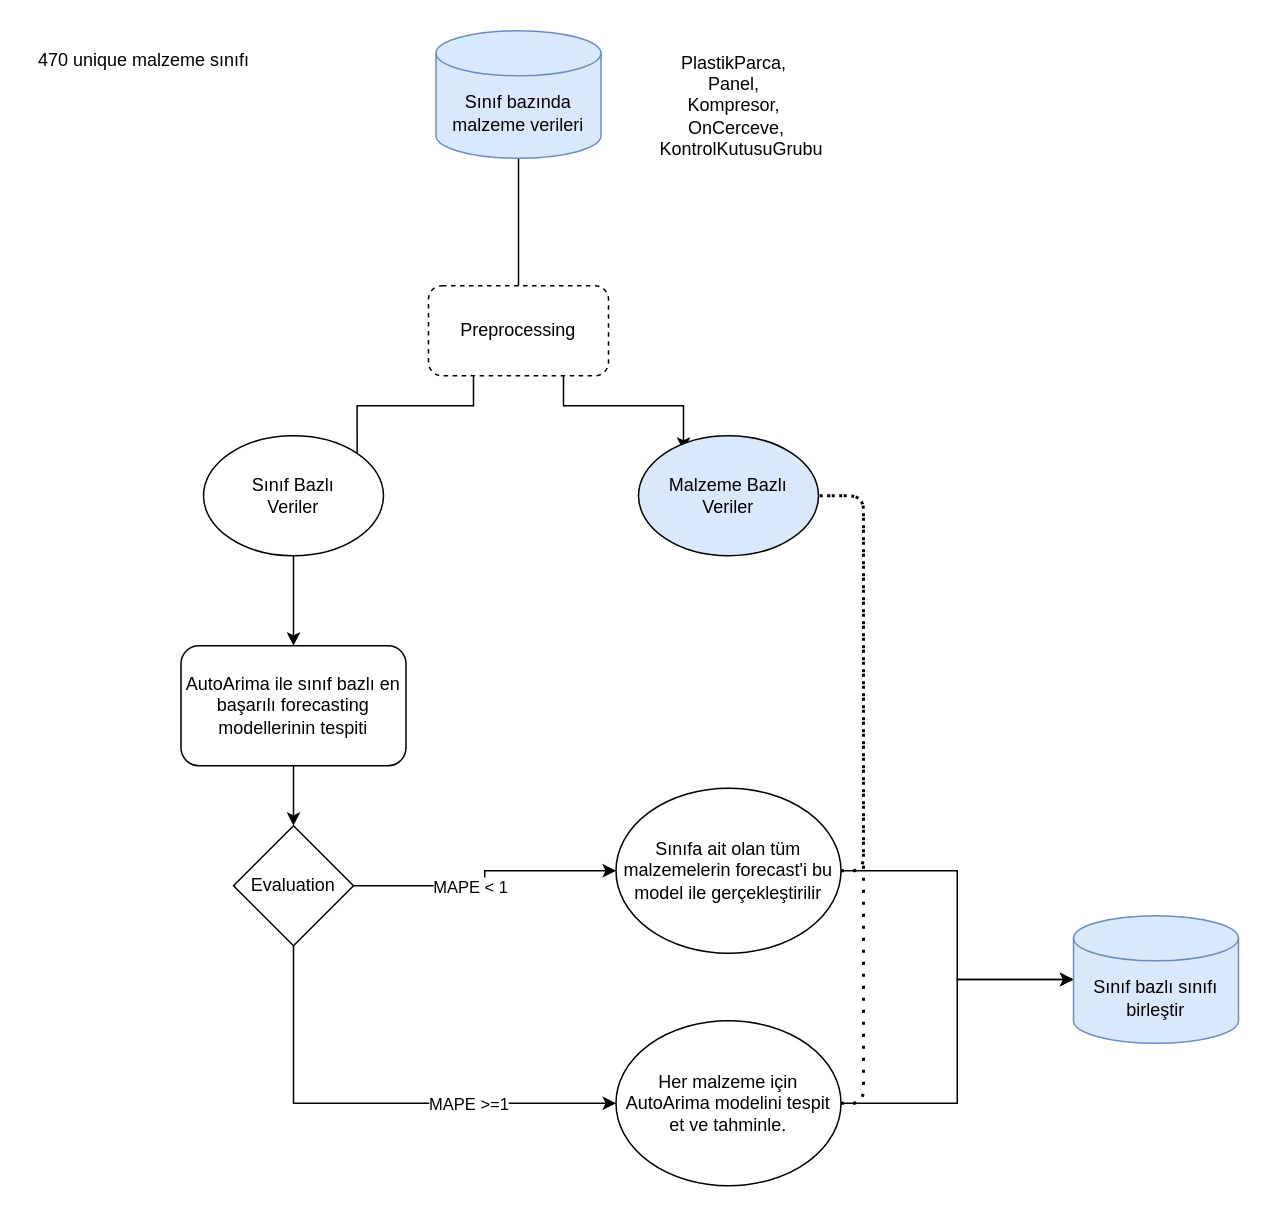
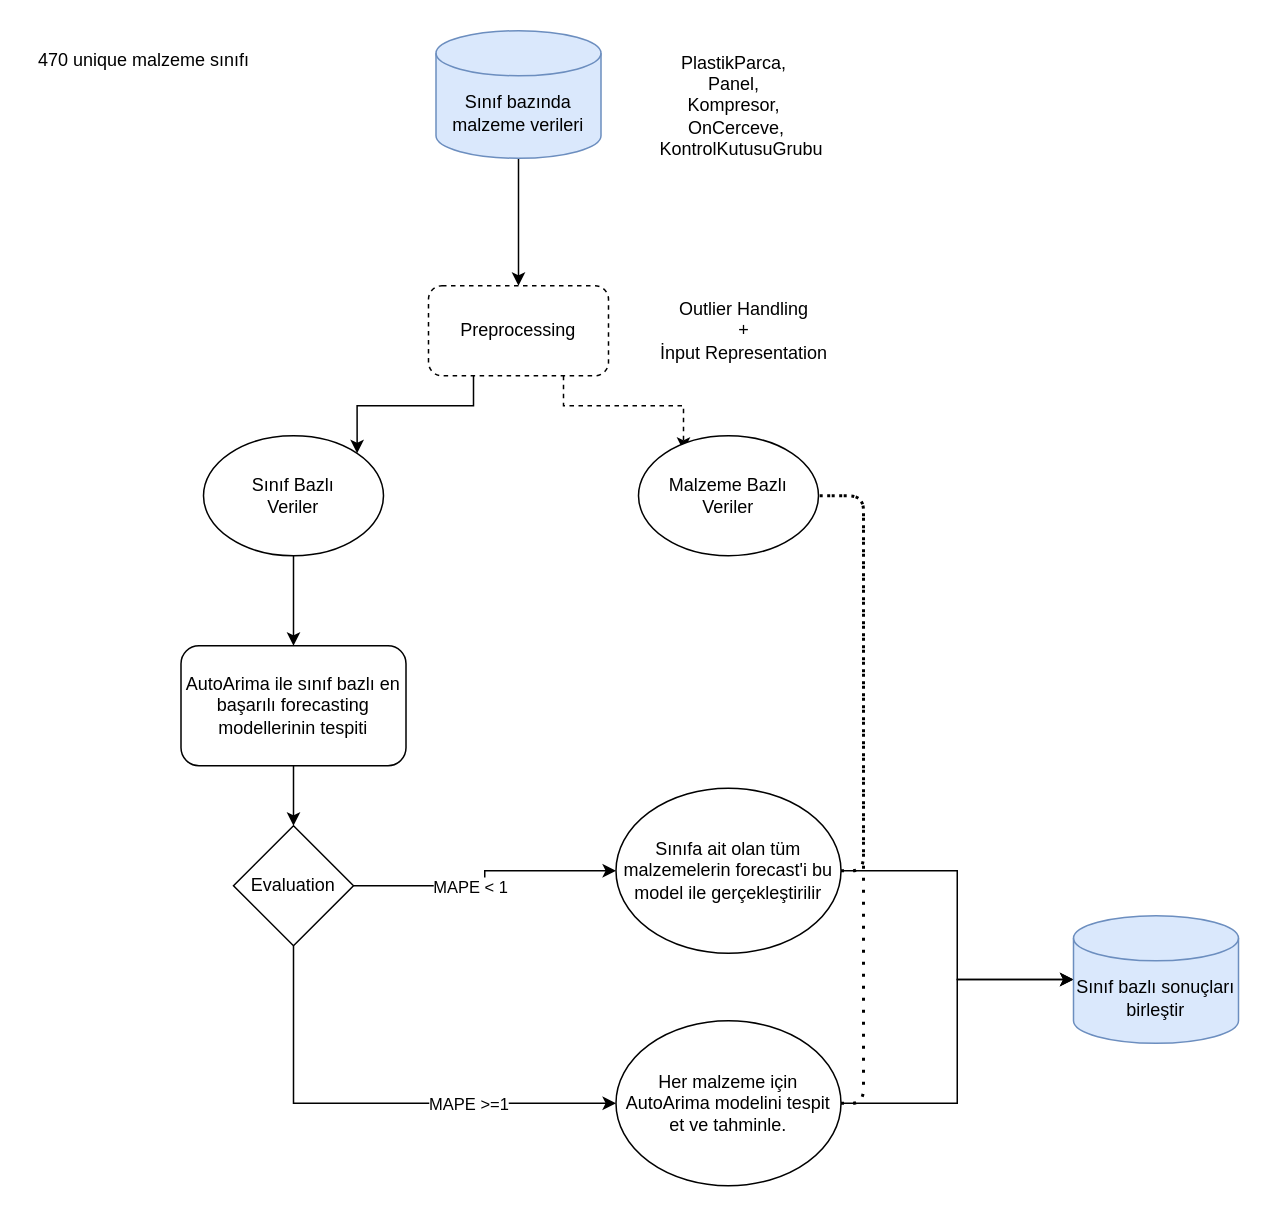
(518, 278) -> (518, 274)
none -> (743, 331)
(624, 406) -> (624, 406)
(357, 446) -> (357, 442)
(728, 496) -> (728, 496)
(1156, 998) -> (1156, 998)
